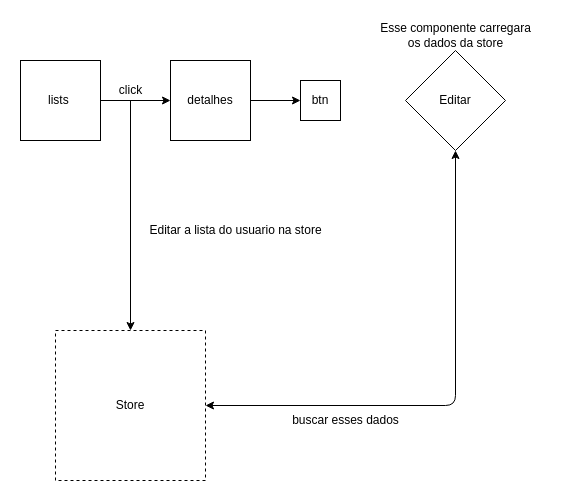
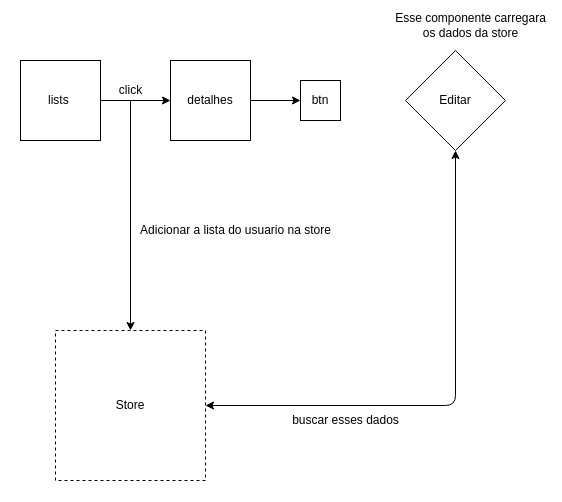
(456, 36) -> (471, 26)
(236, 231) -> (236, 231)
